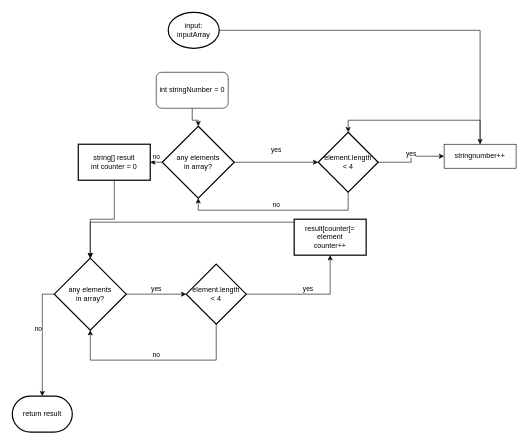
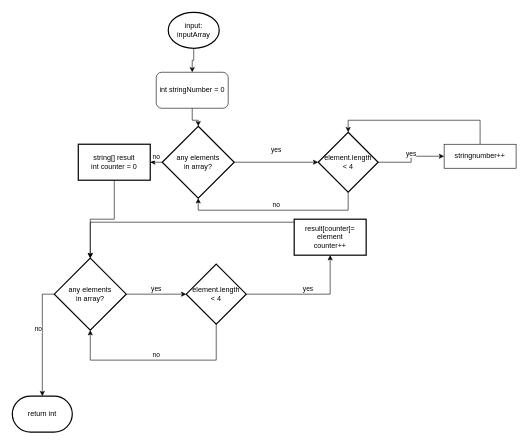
(393, 30) -> (192, 62)
(42, 414) -> (42, 414)
